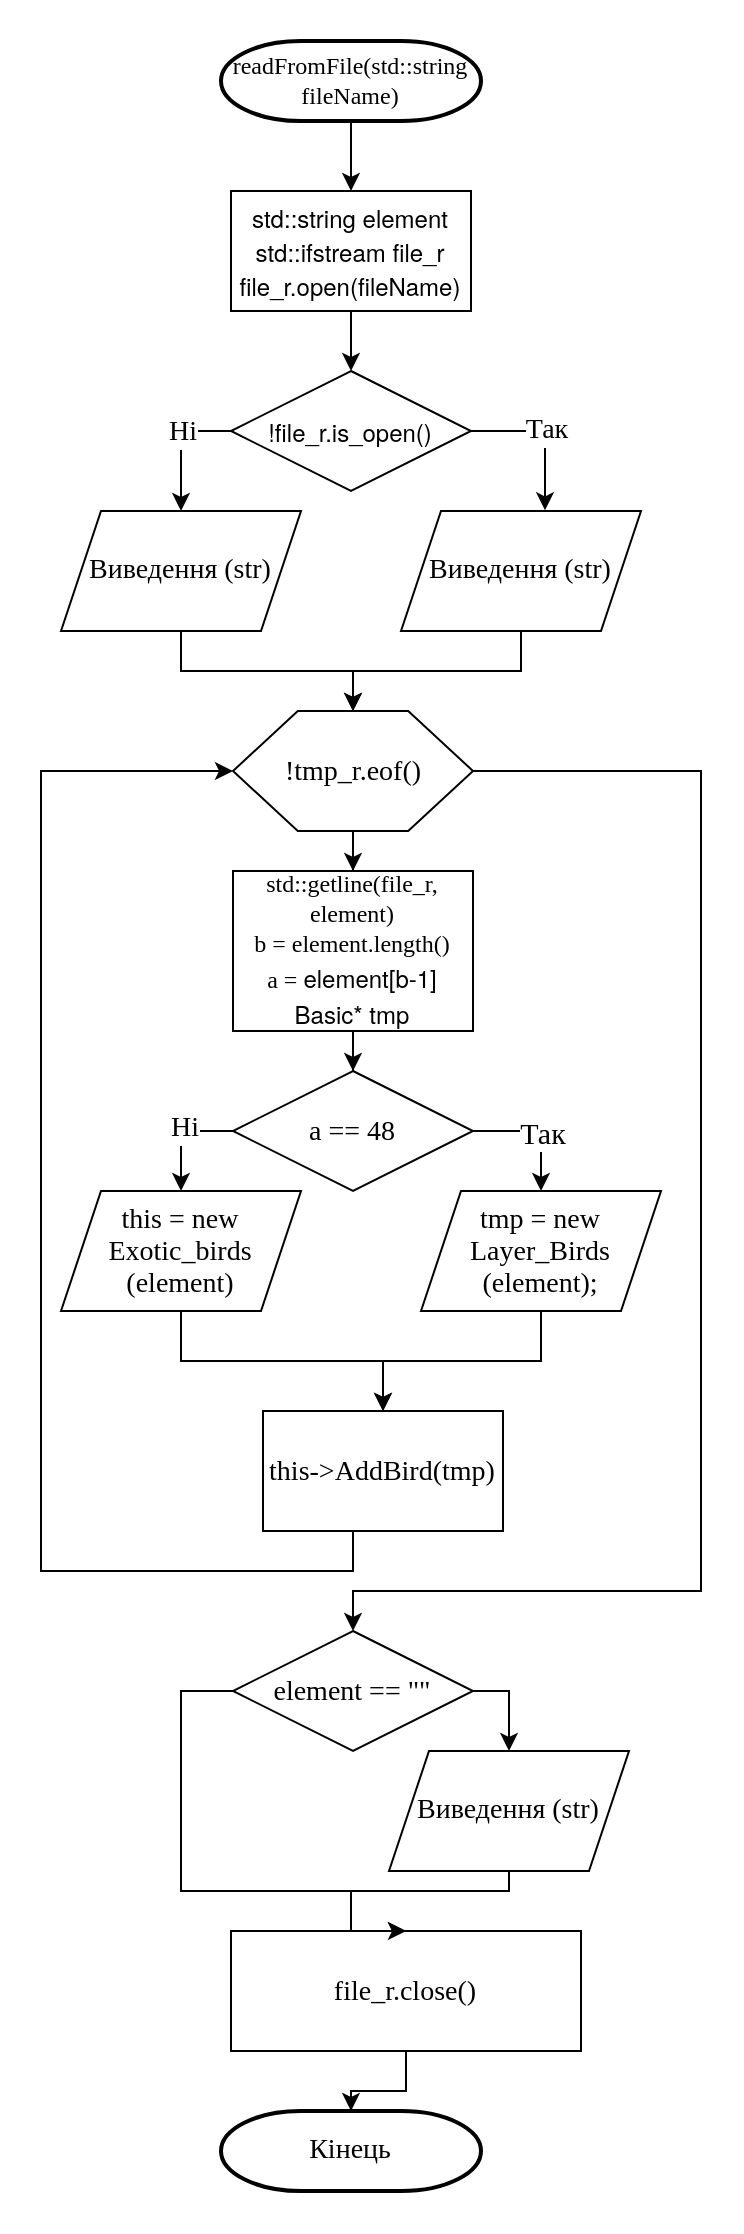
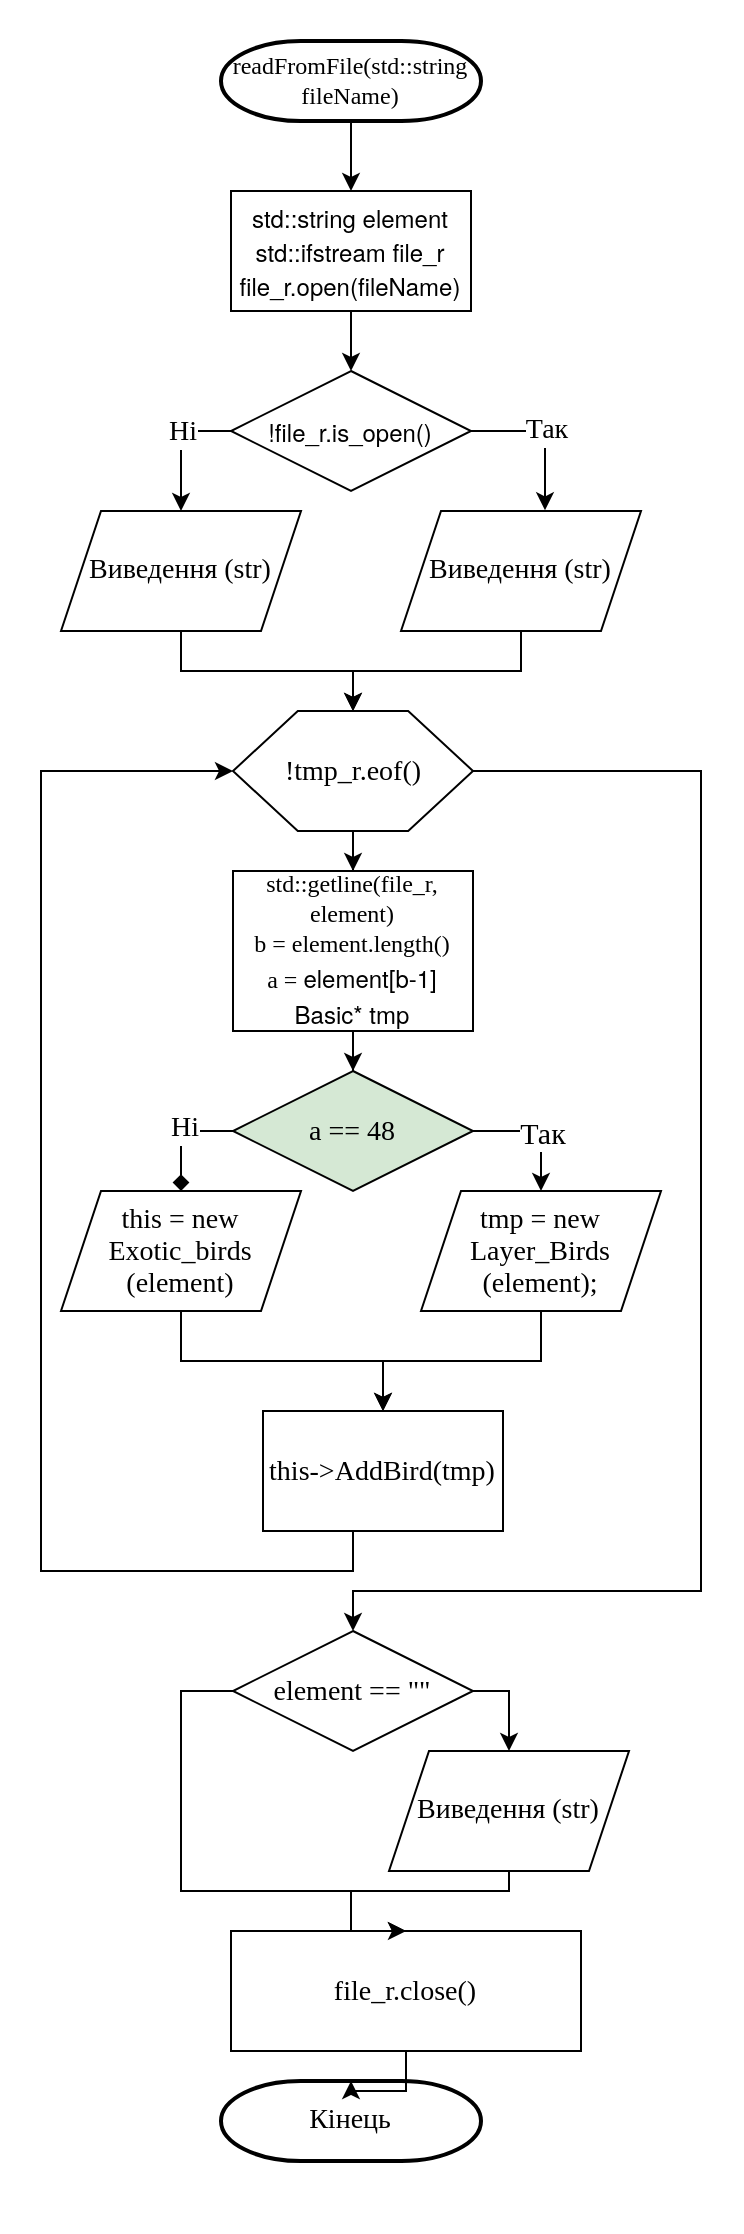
(353, 1131) -> (353, 1131)
(181, 1176) -> (181, 1175)
(351, 2151) -> (351, 2121)
